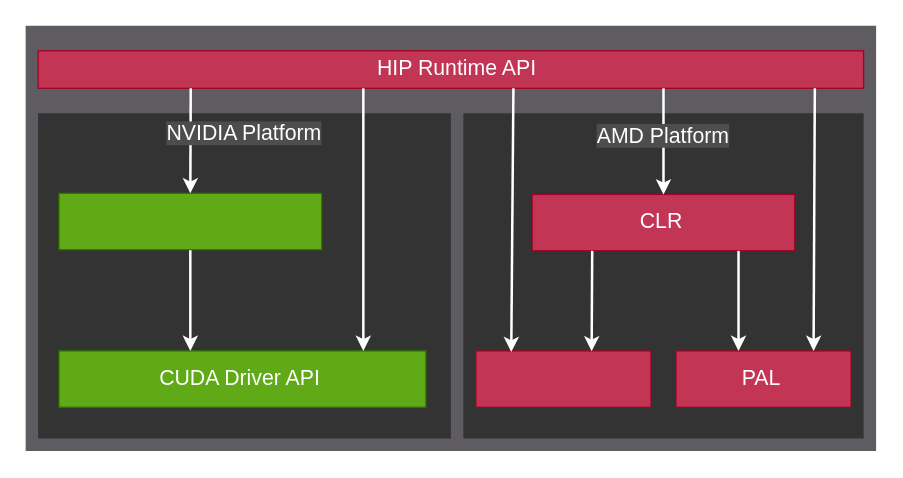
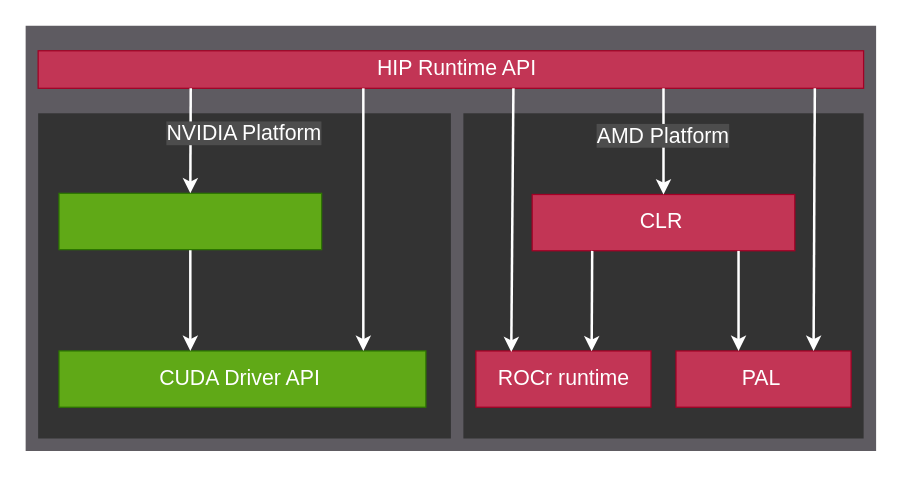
none -> (563, 379)
